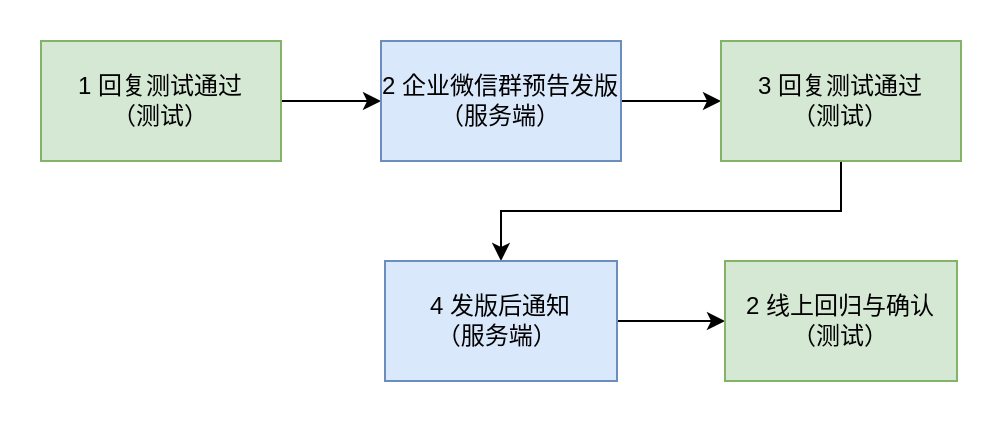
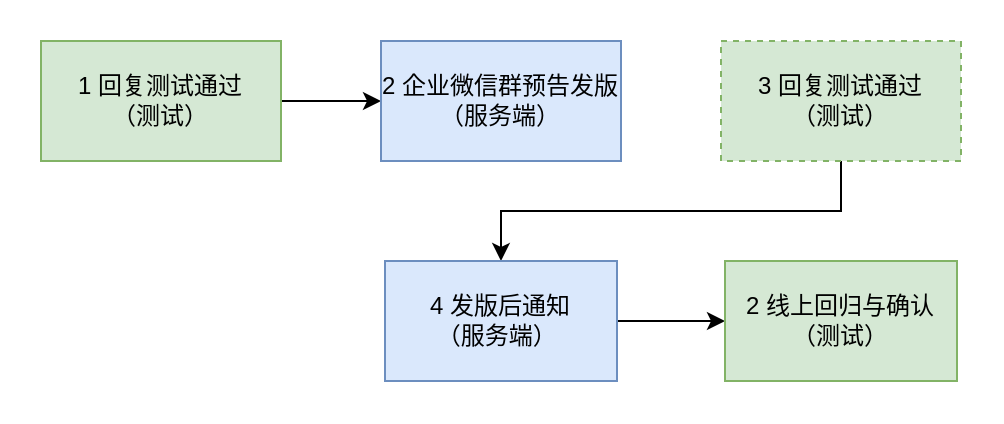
(664, 101) -> none
(841, 101) -> (841, 101)
